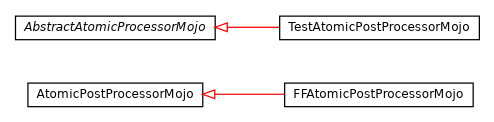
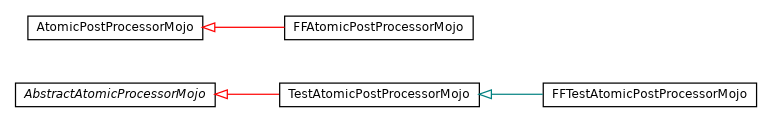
none -> (650, 94)
